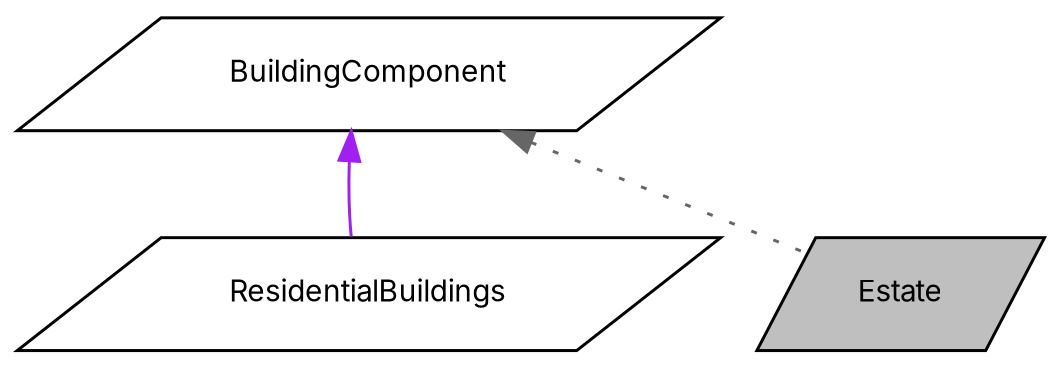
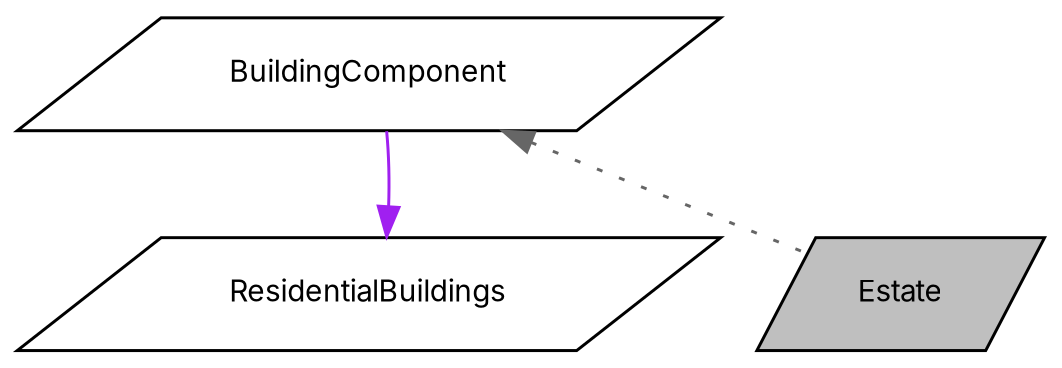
(349, 199) -> (389, 169)
